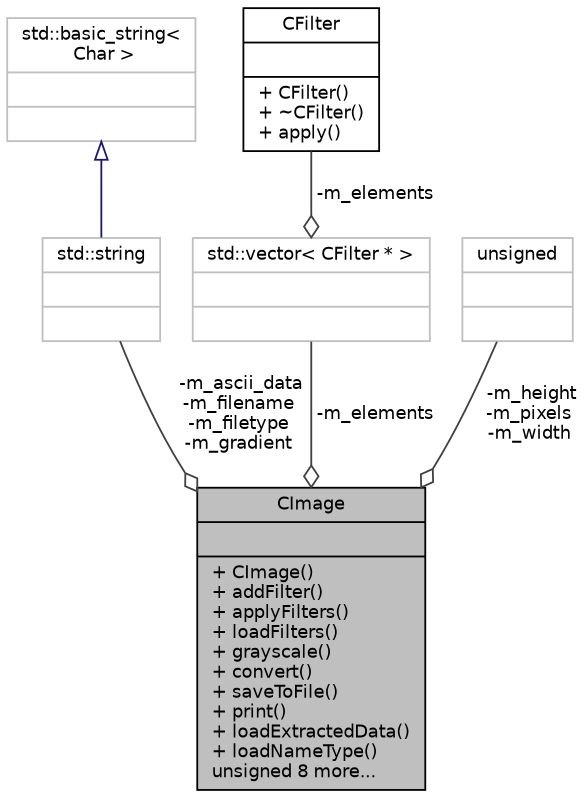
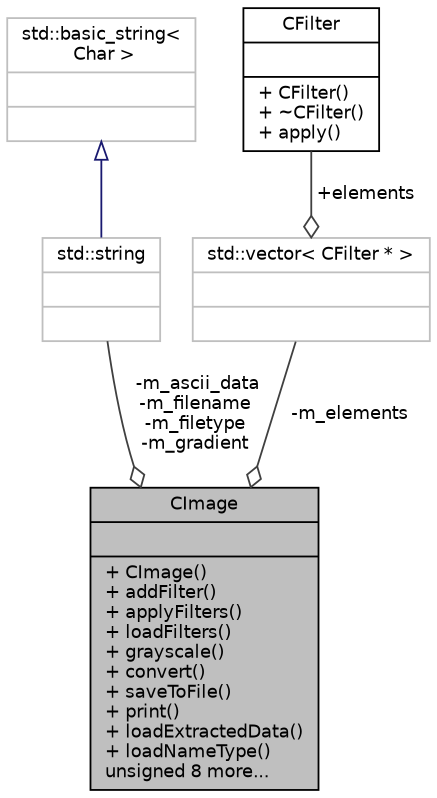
(373, 195) -> (364, 195)
(518, 290) -> none
